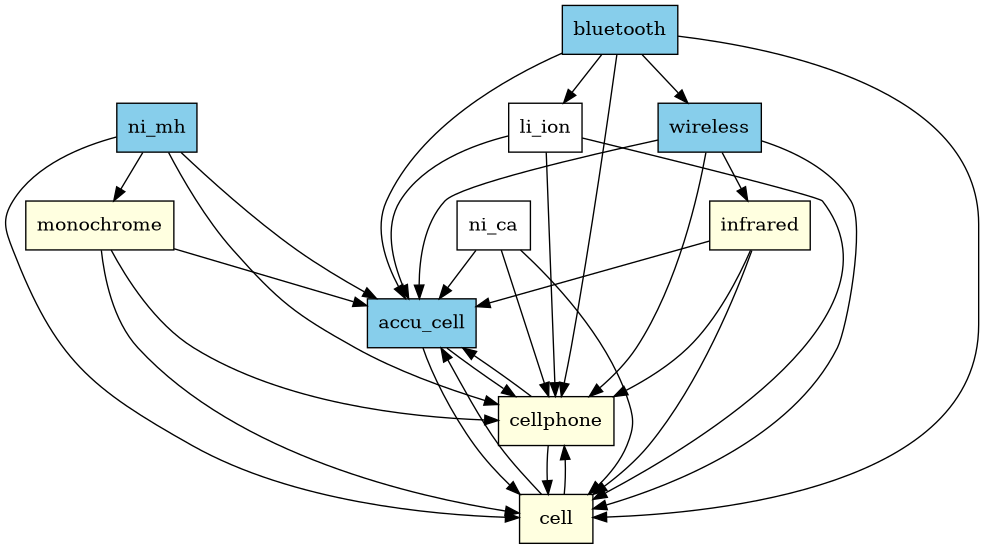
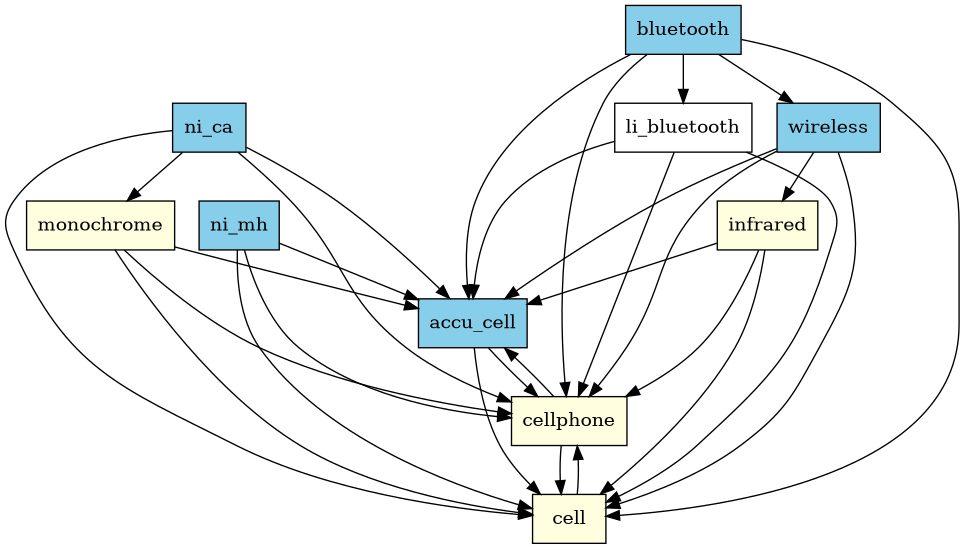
(545, 128) -> (683, 128)
(132, 171) -> (160, 172)
(494, 225) -> (209, 128)
(489, 431) -> none
